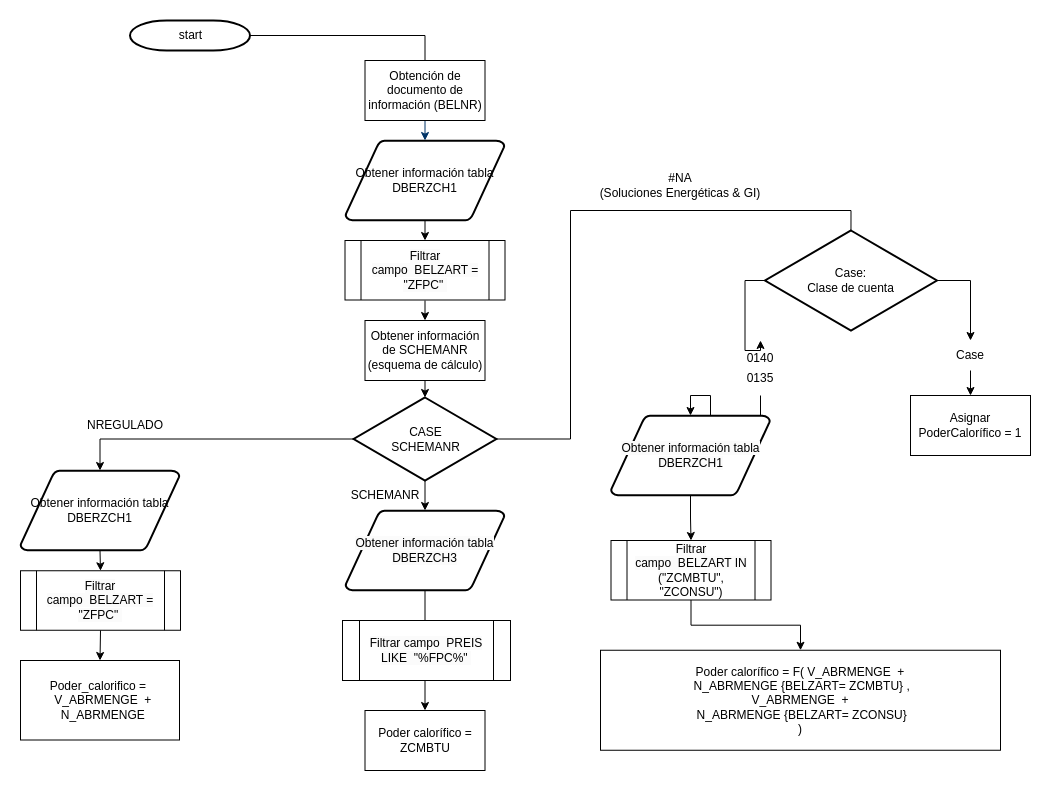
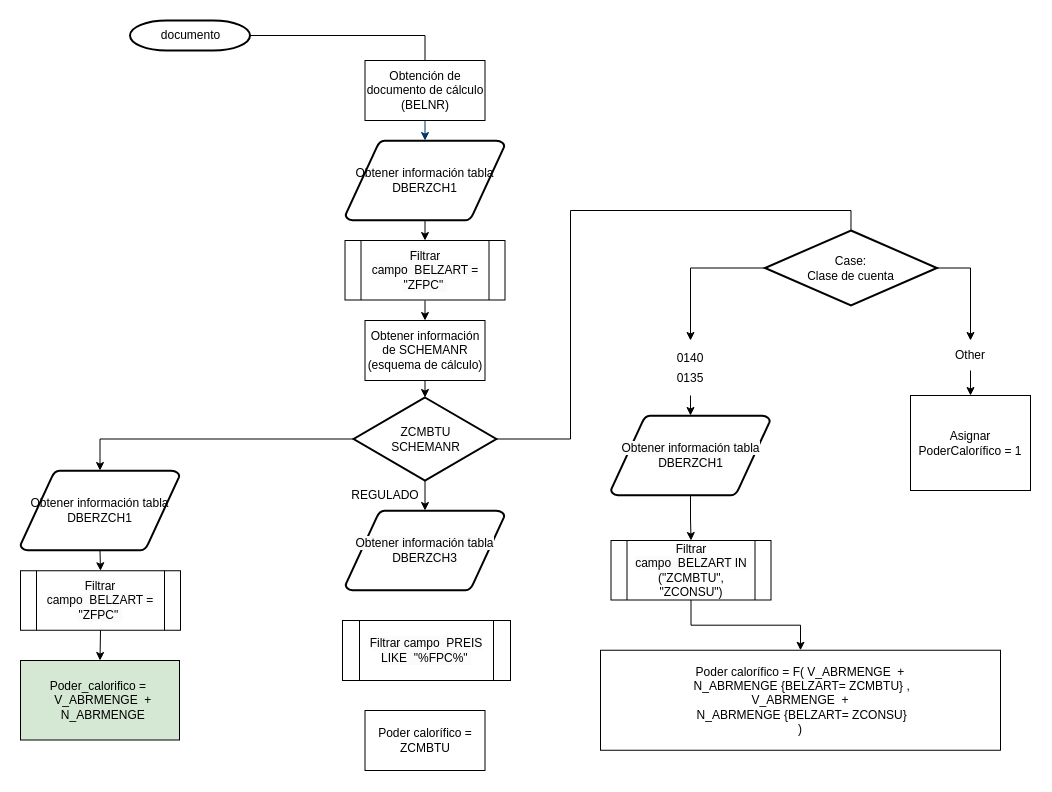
(191, 36) -> (191, 36)
(426, 91) -> (426, 91)
(680, 186) -> none
(851, 281) -> (851, 268)
(971, 356) -> (971, 356)
(761, 368) -> (691, 368)
(125, 426) -> none
(971, 426) -> (971, 443)
(426, 440) -> (426, 440)
(386, 496) -> (386, 496)
(425, 606) -> none
(100, 700) -> (100, 700)
